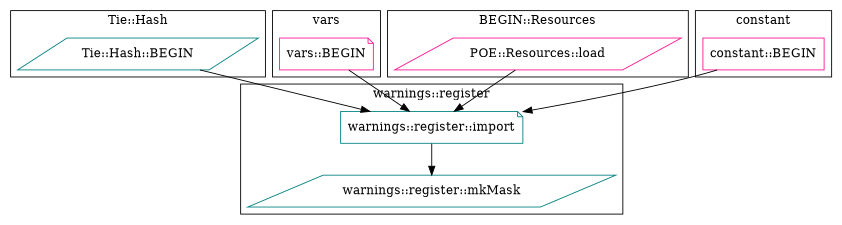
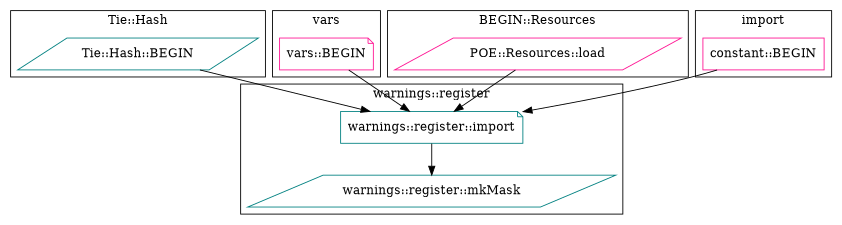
(764, 21) -> (764, 21)
